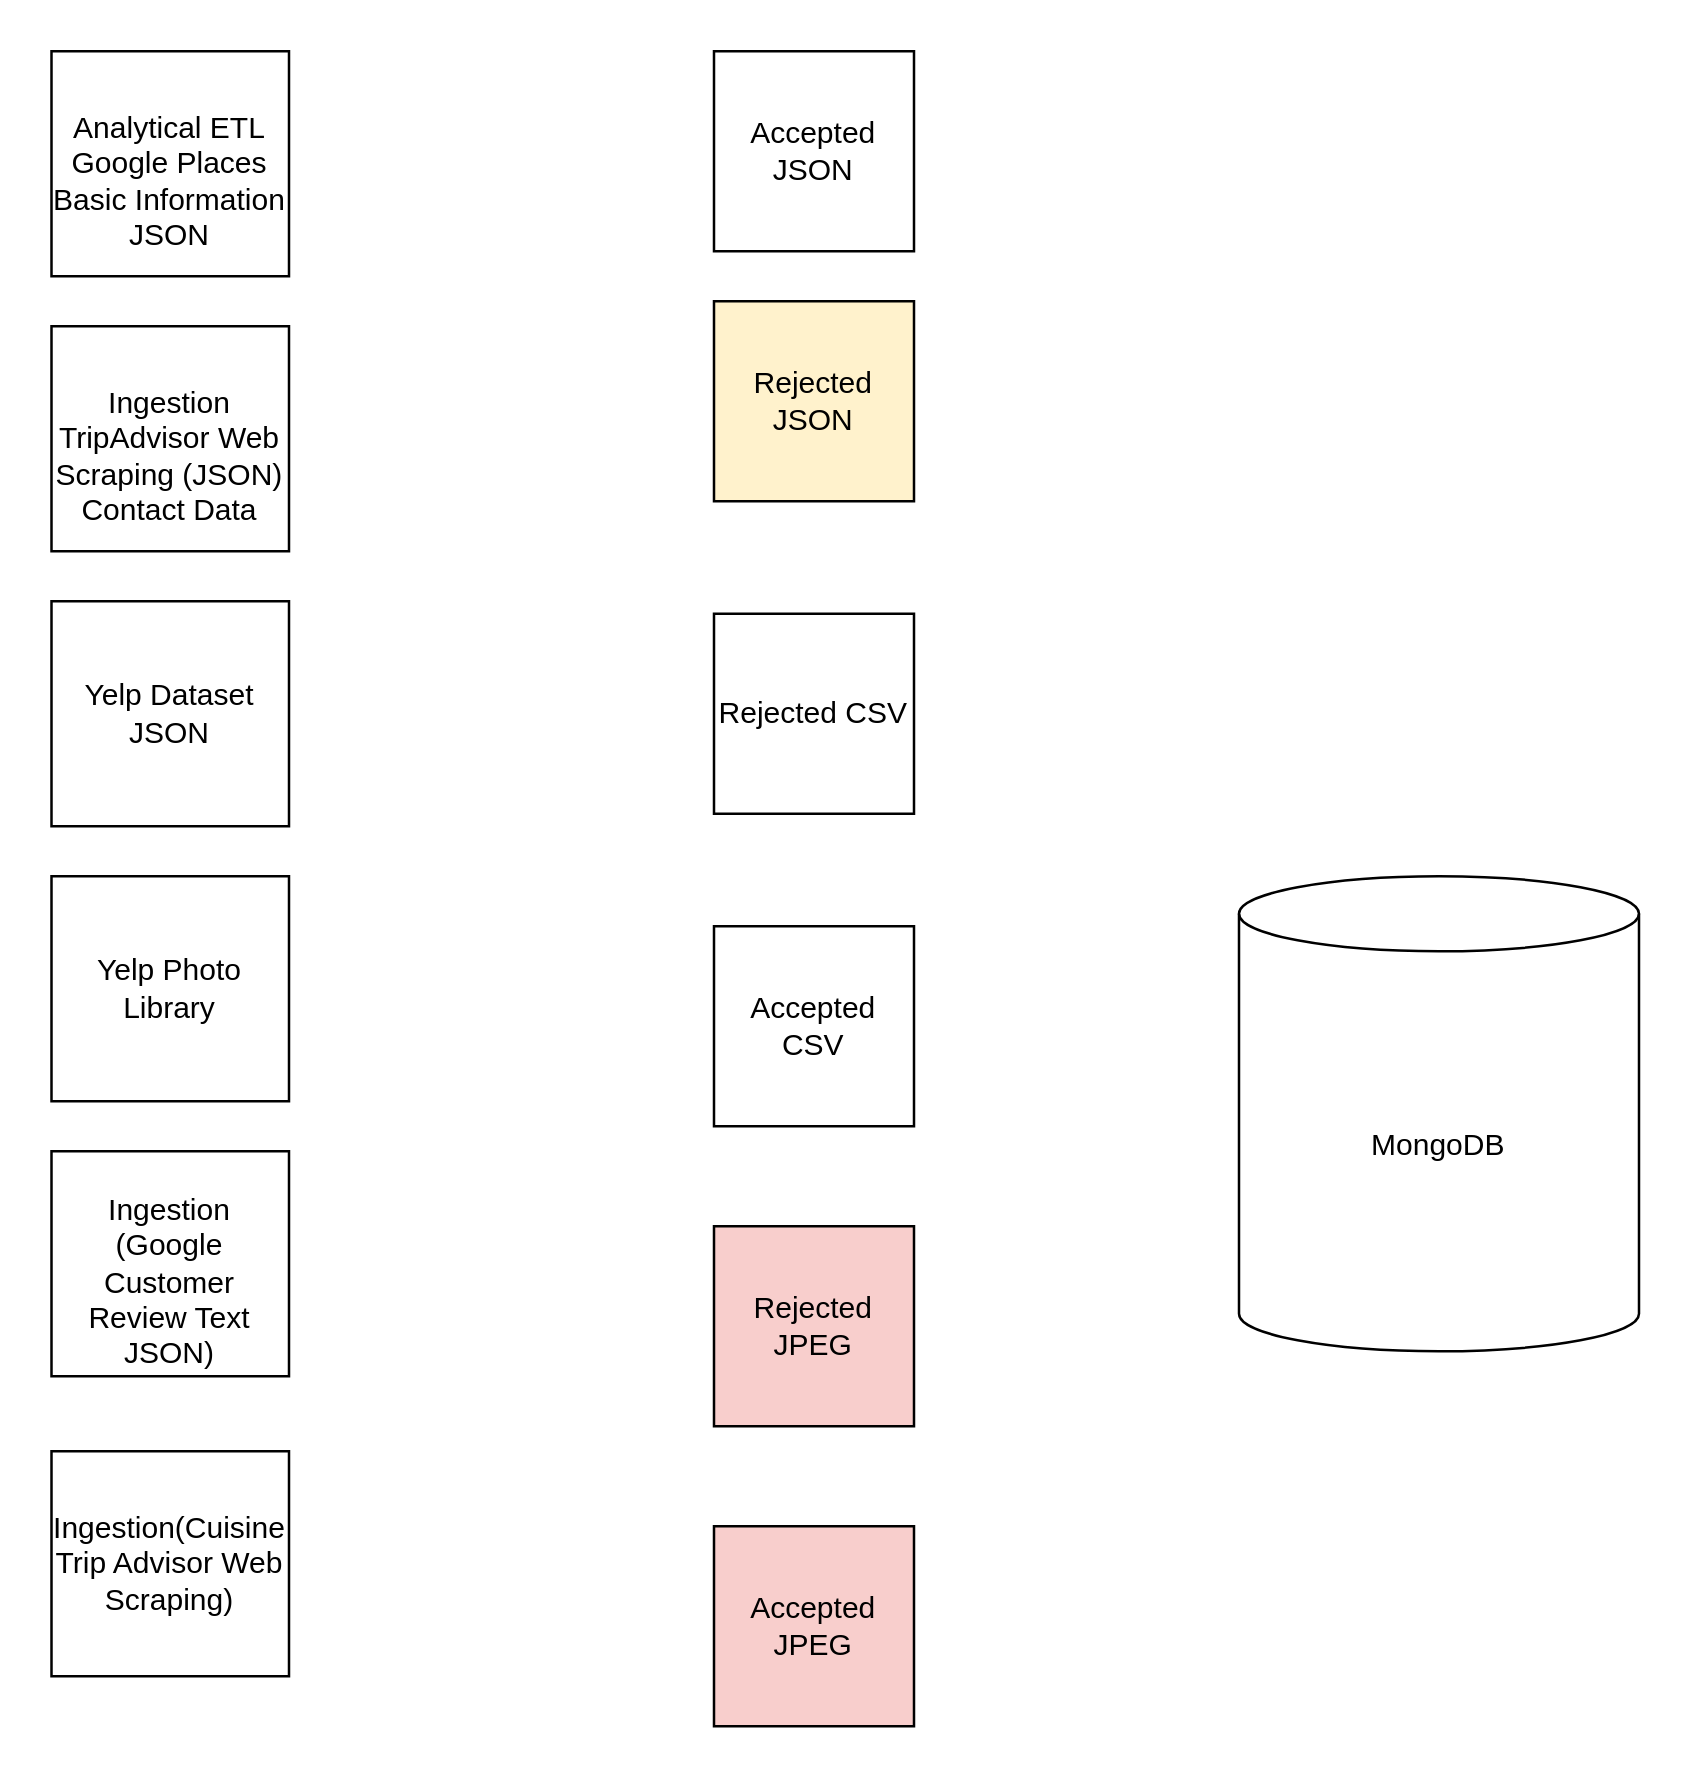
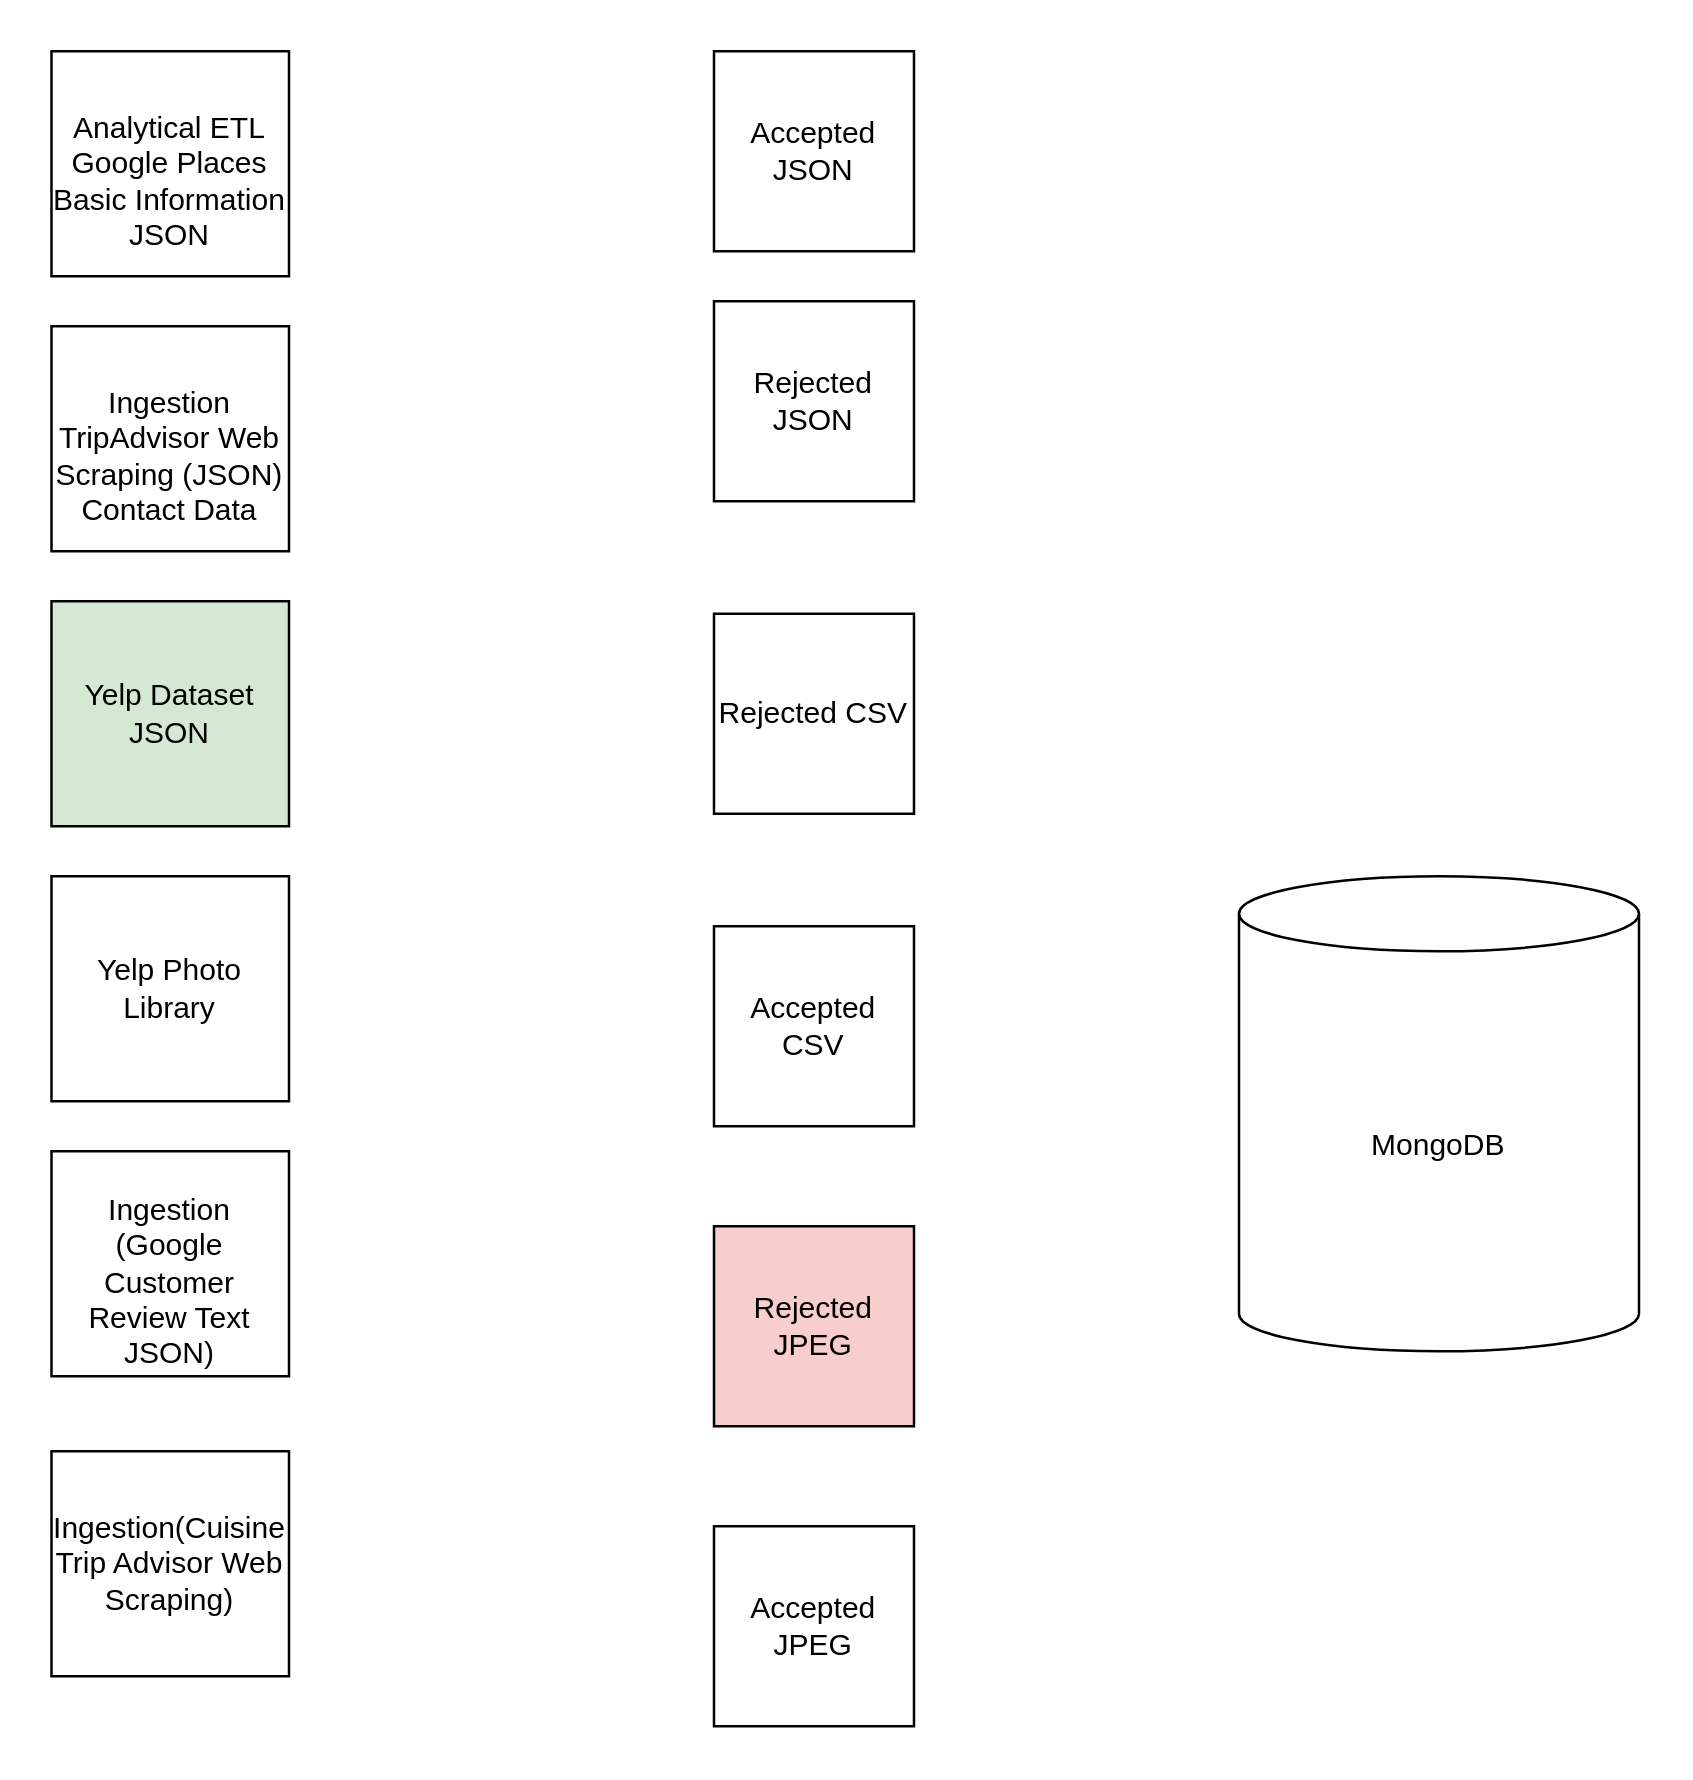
(814, 401) -> (814, 401)
(170, 714) -> (170, 714)
(814, 1626) -> (814, 1626)
